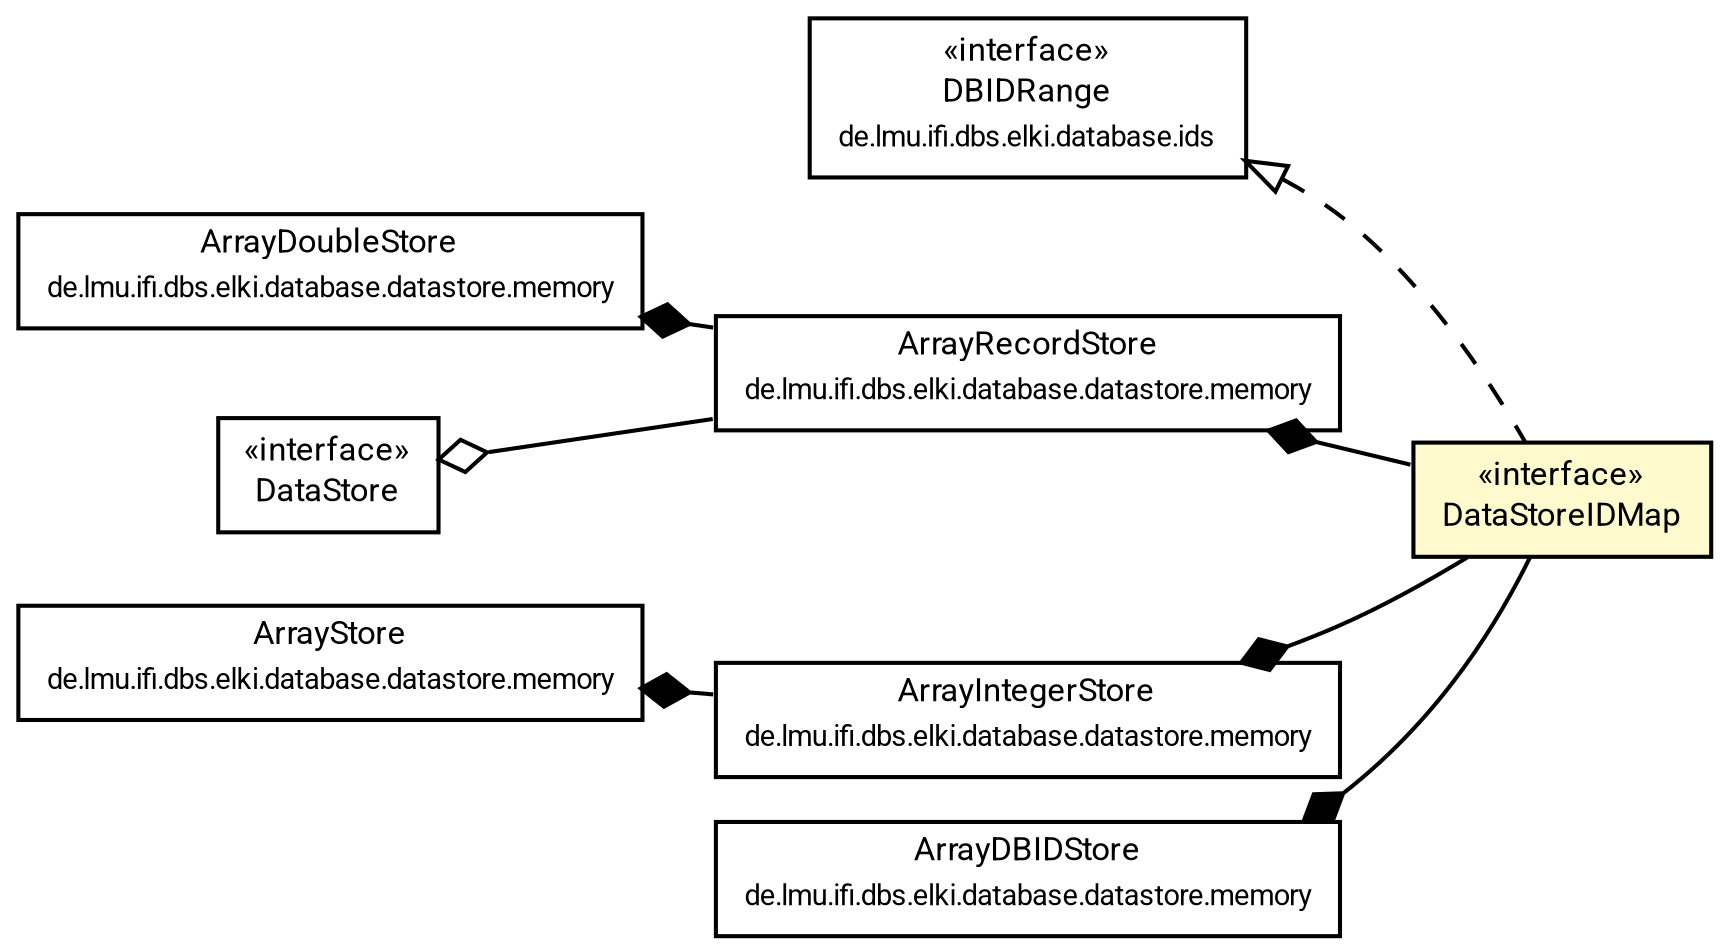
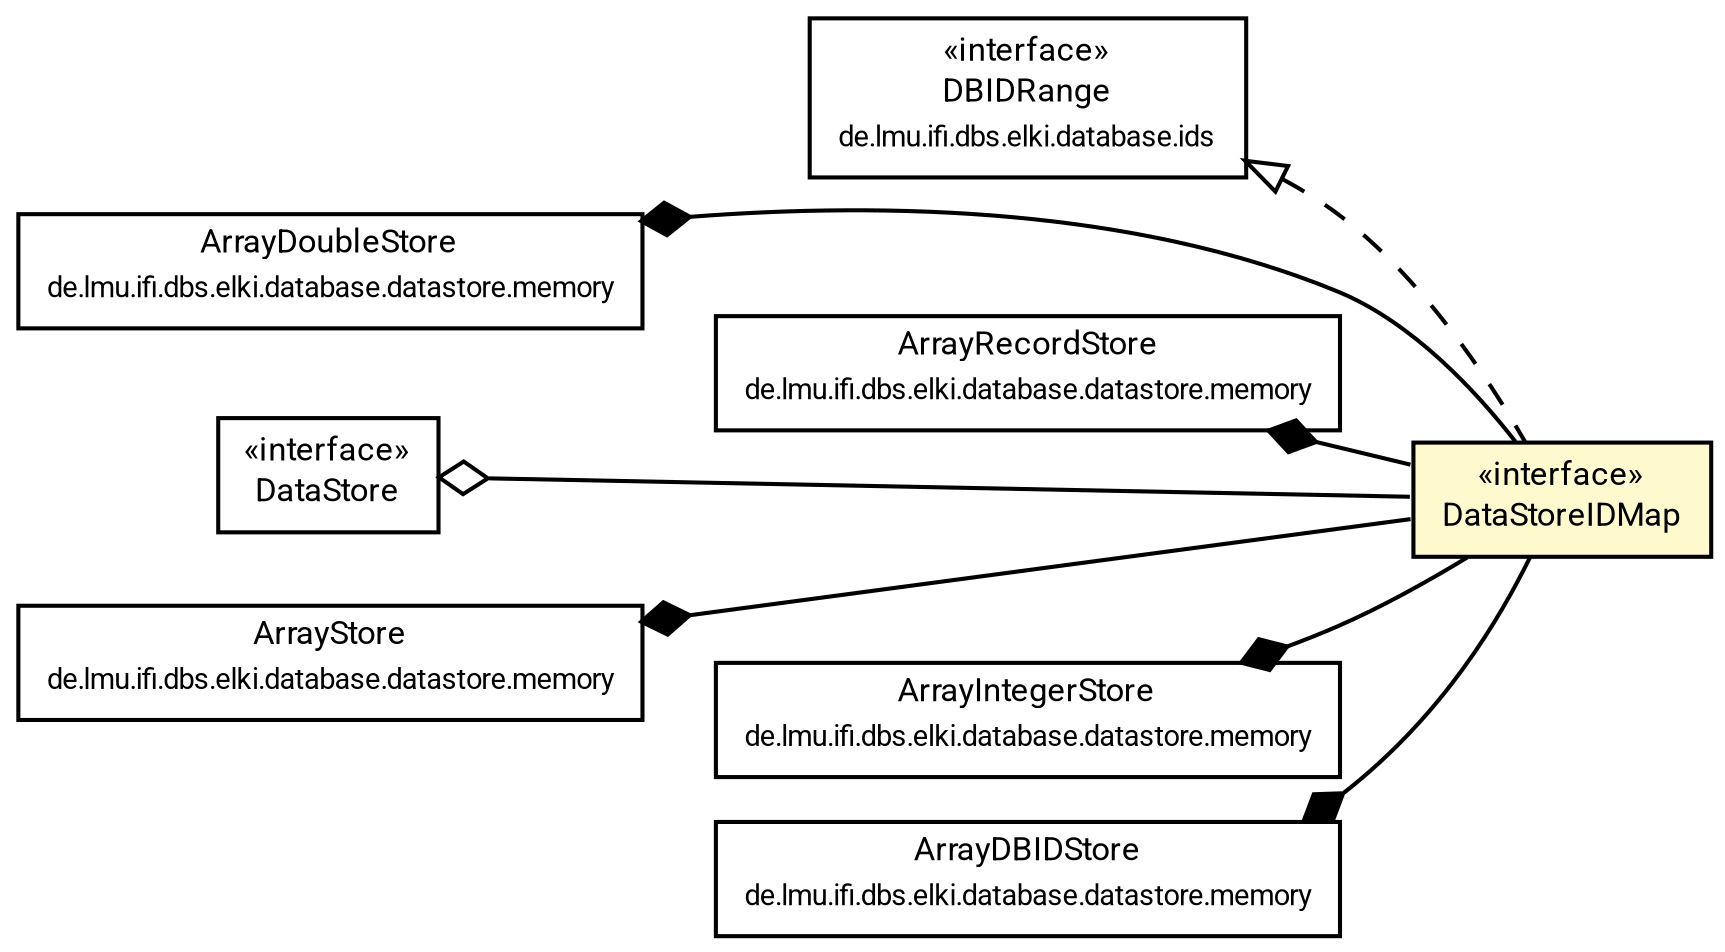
(701, 326) -> (1135, 234)
(601, 436) -> (950, 488)
(702, 693) -> (1050, 567)
